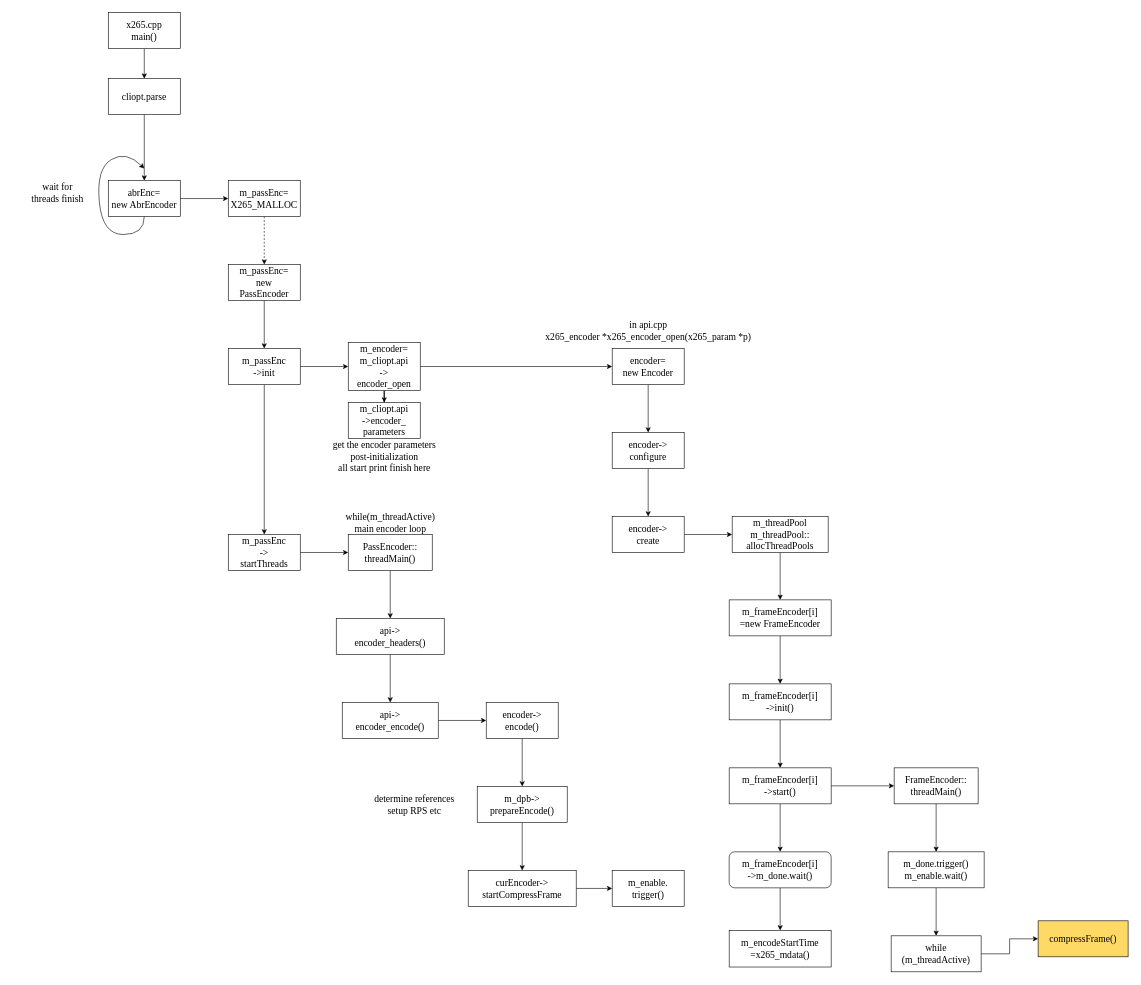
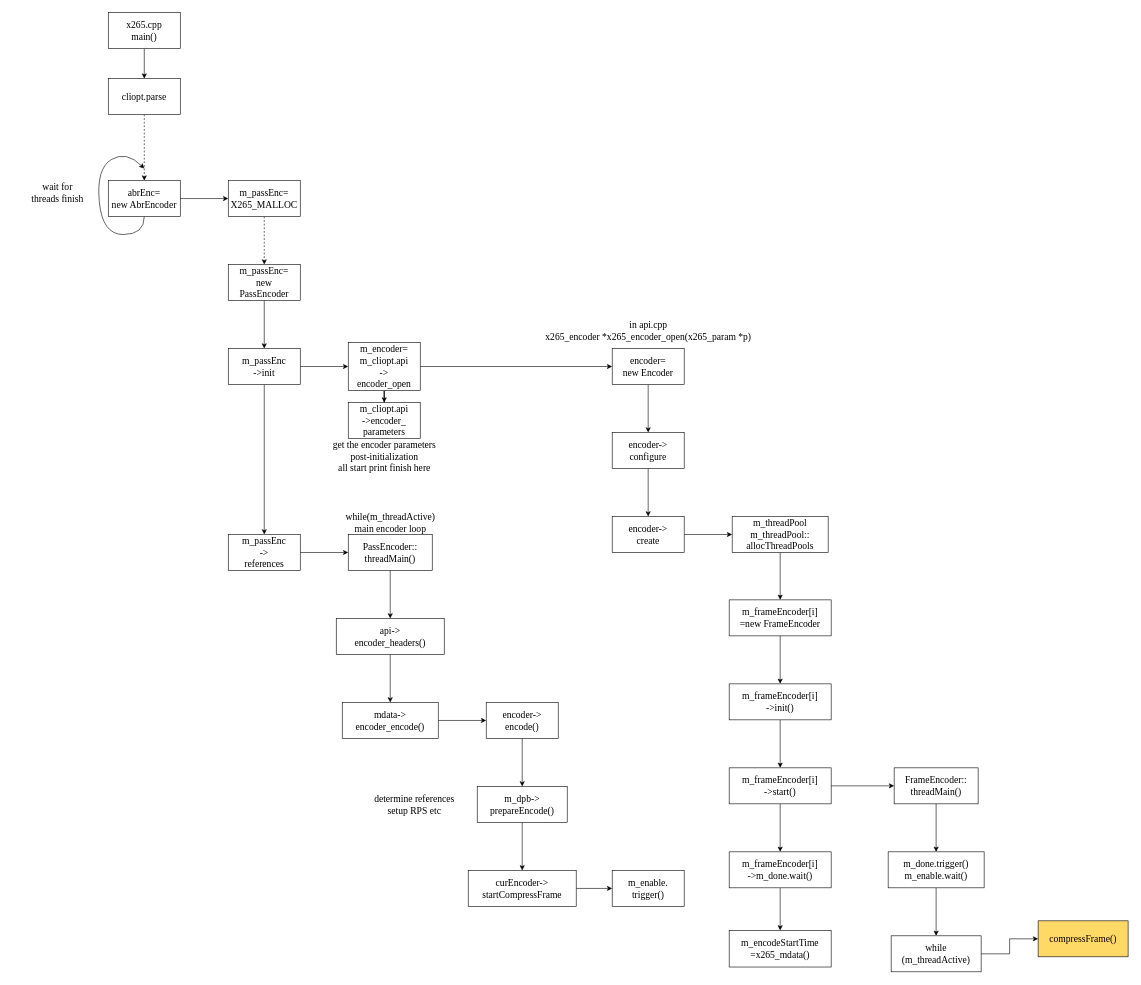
(144, 145) -> (144, 145)
(264, 552) -> (264, 552)
(390, 720) -> (390, 720)
(780, 870) -> (780, 870)
